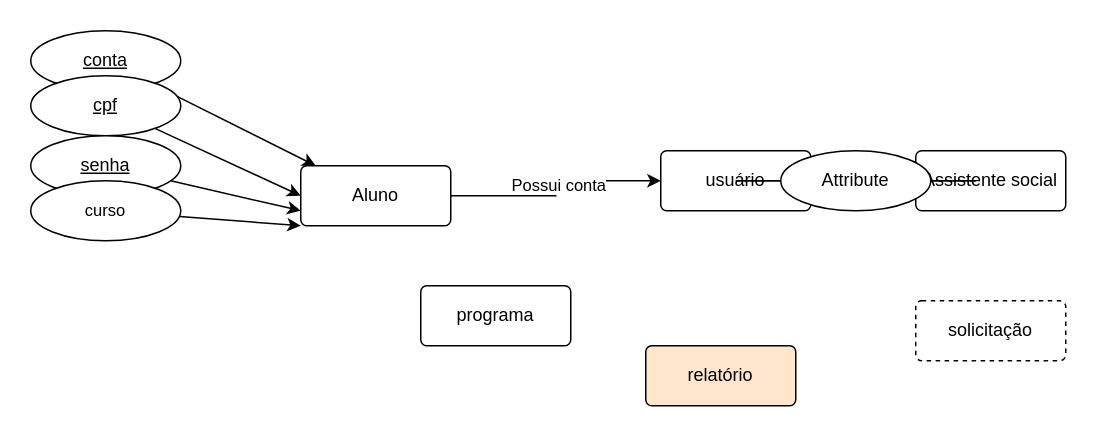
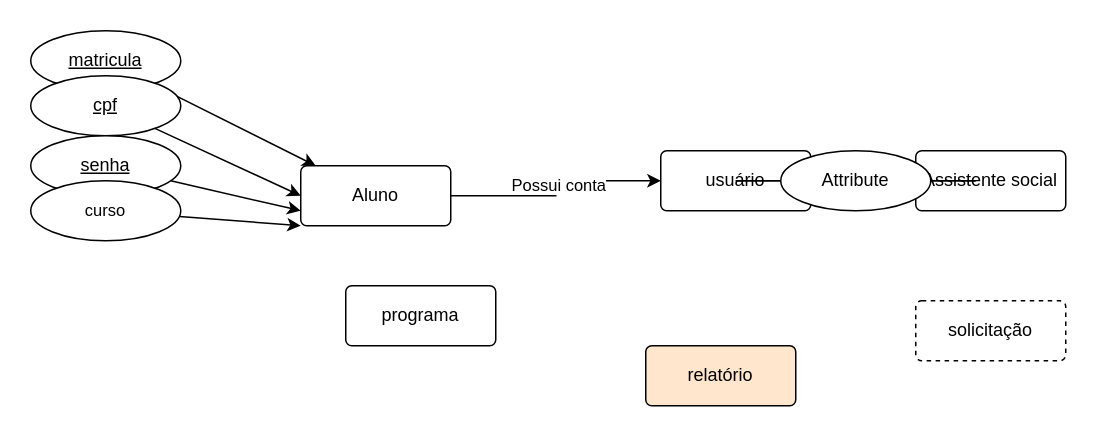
(106, 61) -> (106, 61)
(496, 316) -> (421, 316)
